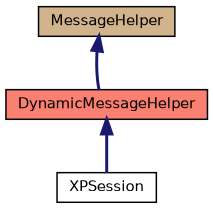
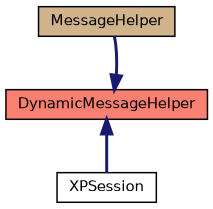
(97, 71) -> (117, 56)
